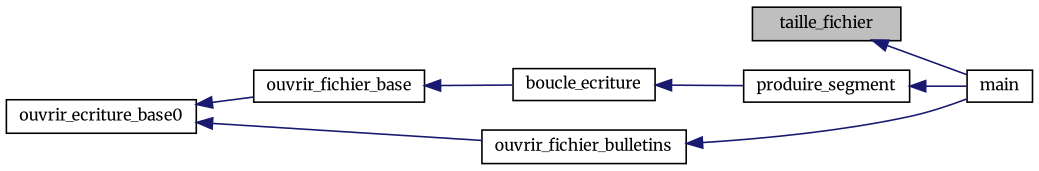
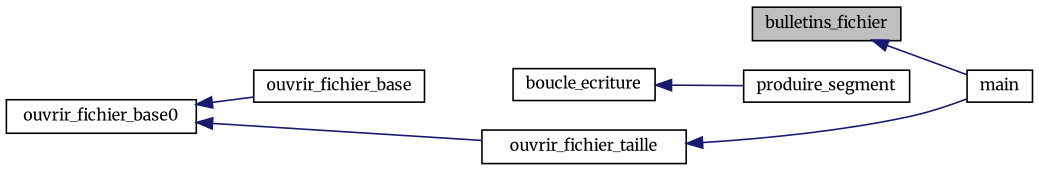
(827, 24) -> (827, 24)
(477, 85) -> none
(946, 86) -> none
(101, 116) -> (101, 116)
(584, 147) -> (584, 147)
